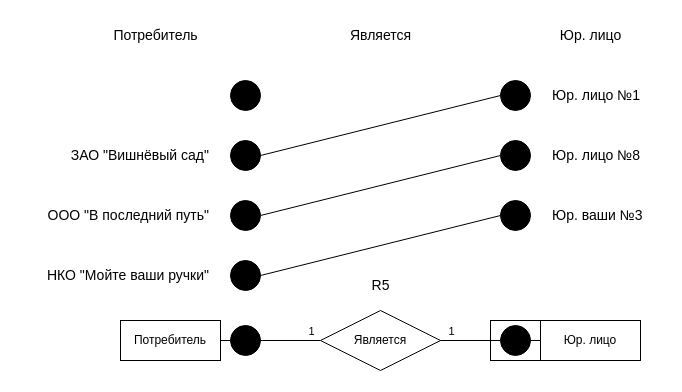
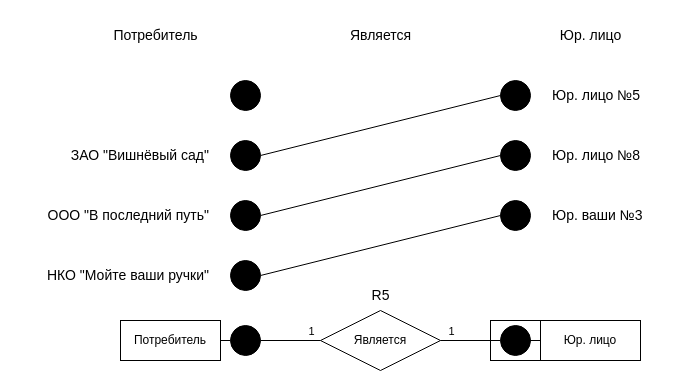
(585, 96) -> (585, 96)
(381, 286) -> (381, 296)
